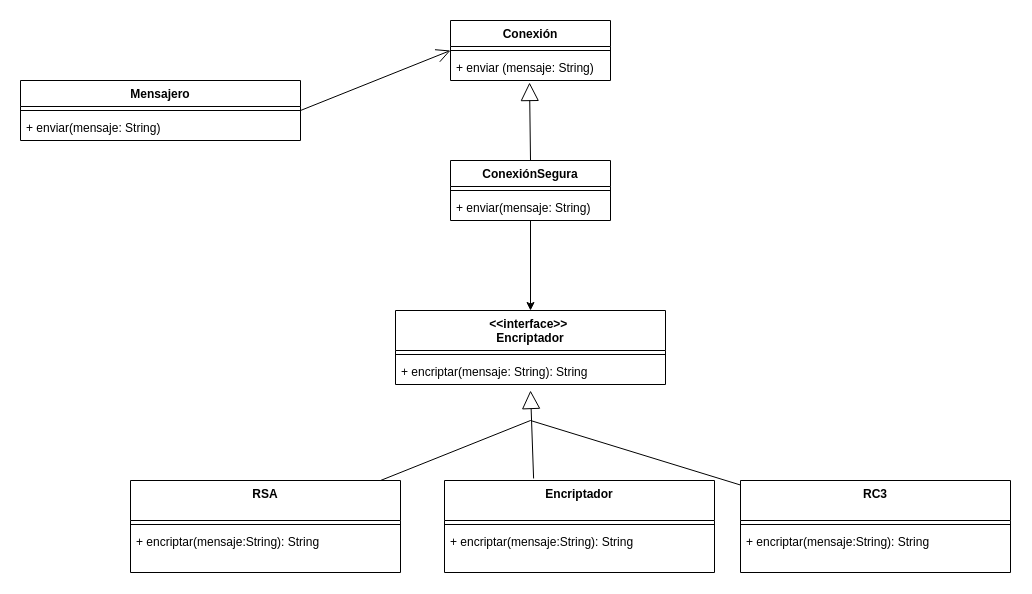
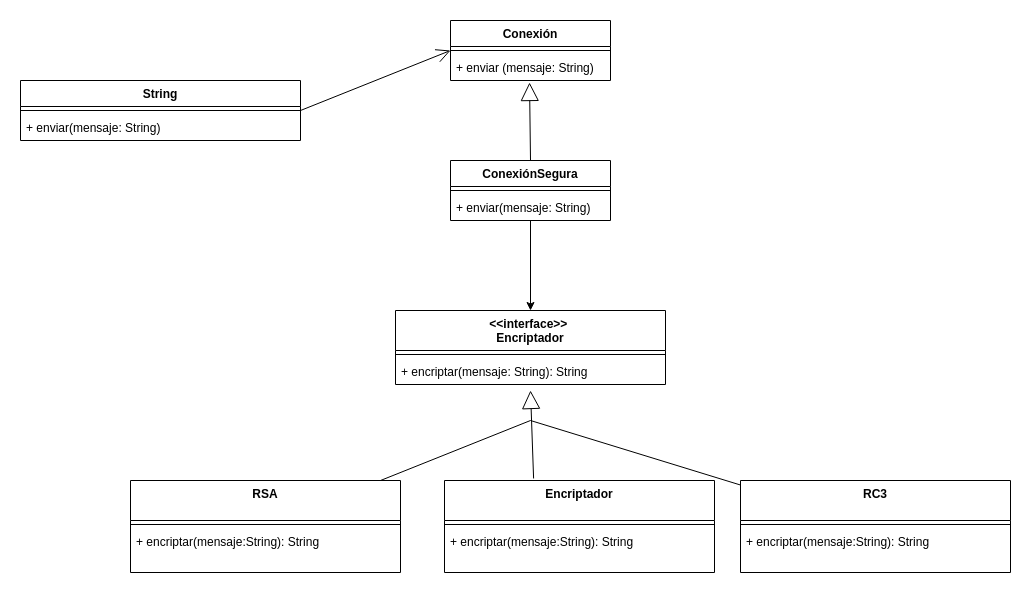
(160, 94) -> (160, 94)
